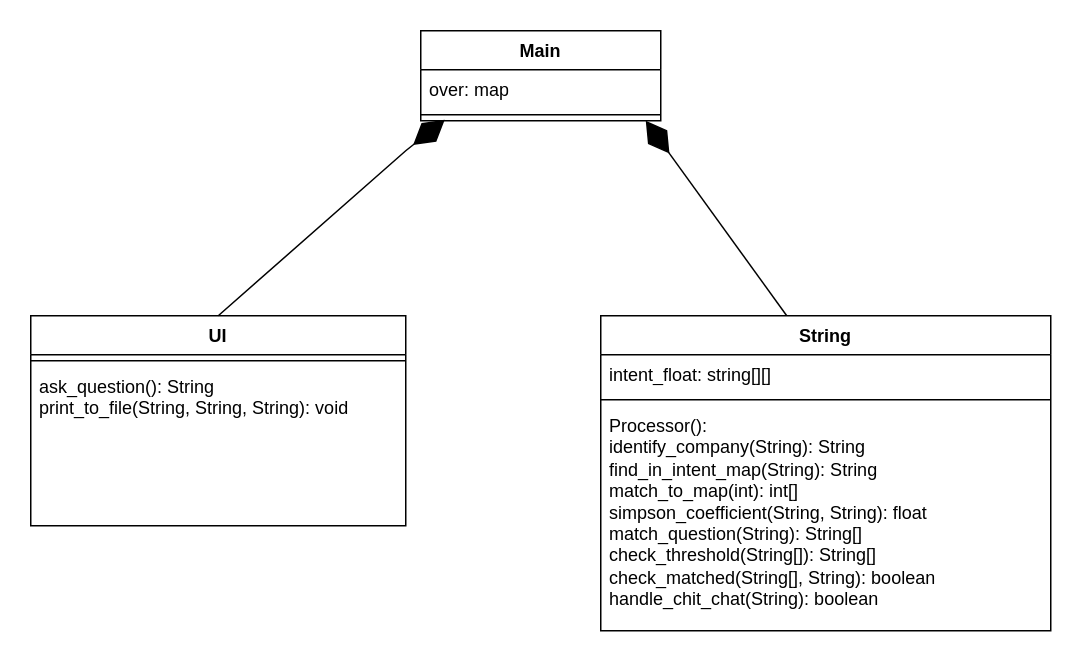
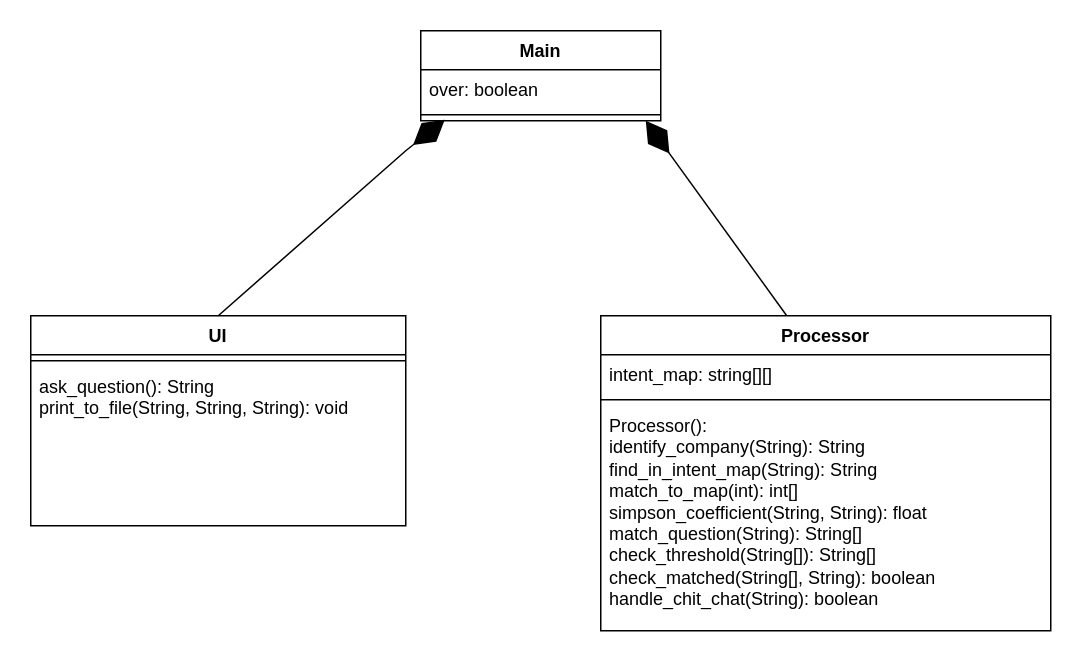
(470, 91) -> (488, 91)
(826, 337) -> (826, 337)
(719, 376) -> (711, 376)
